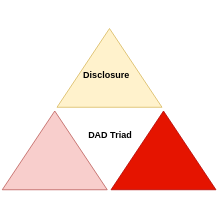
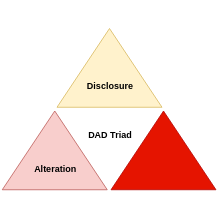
(106, 75) -> (110, 87)
none -> (55, 169)
